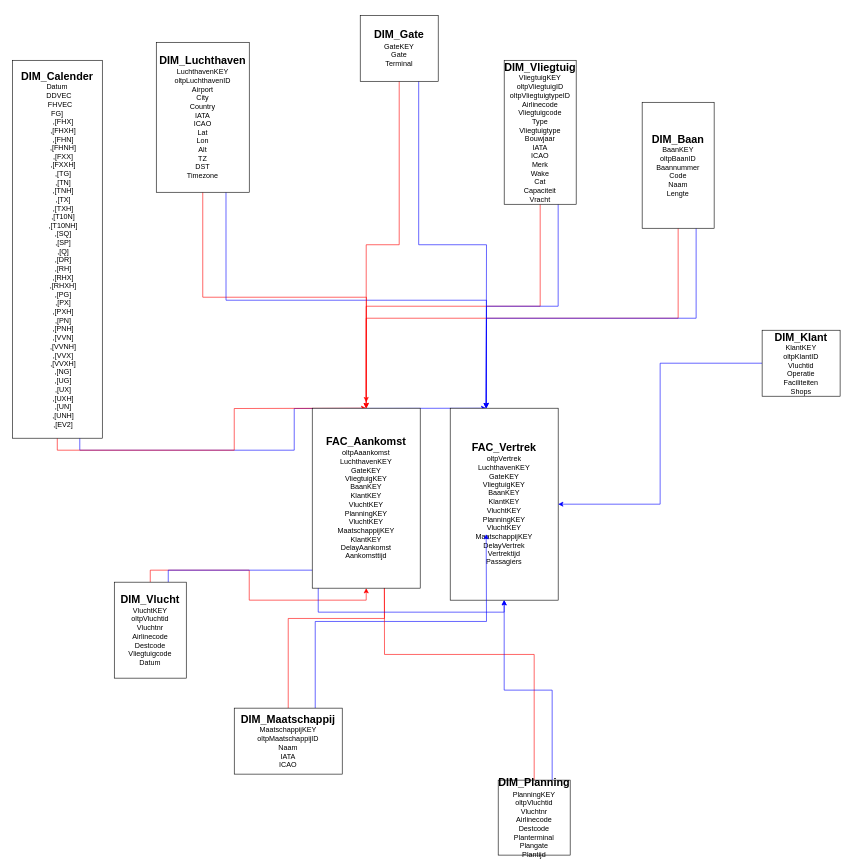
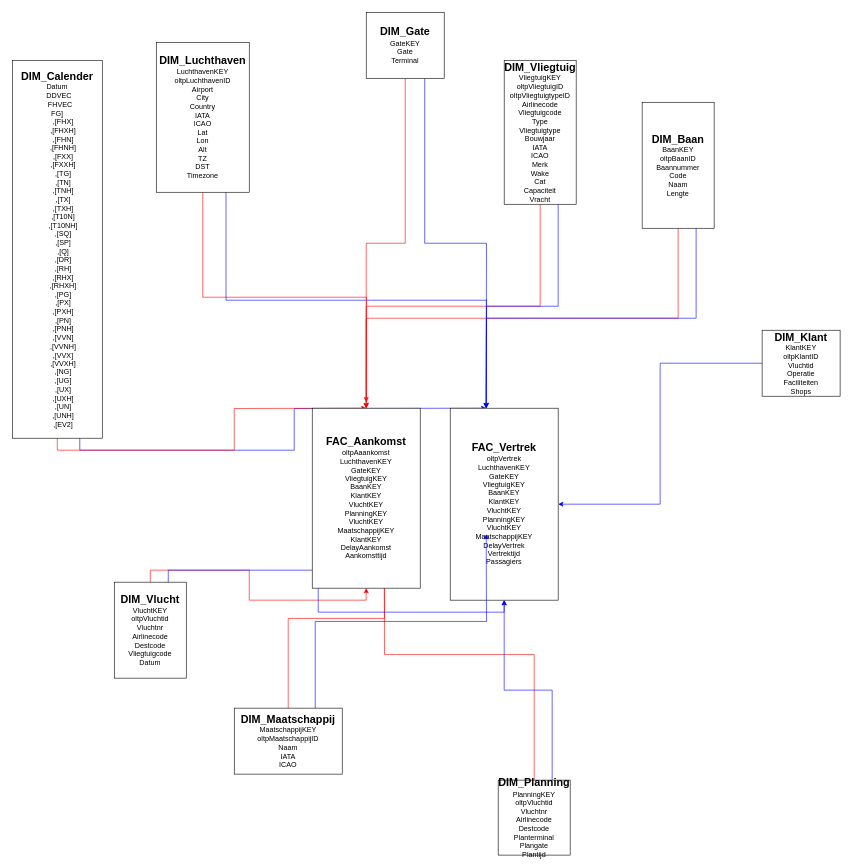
(399, 48) -> (405, 45)
